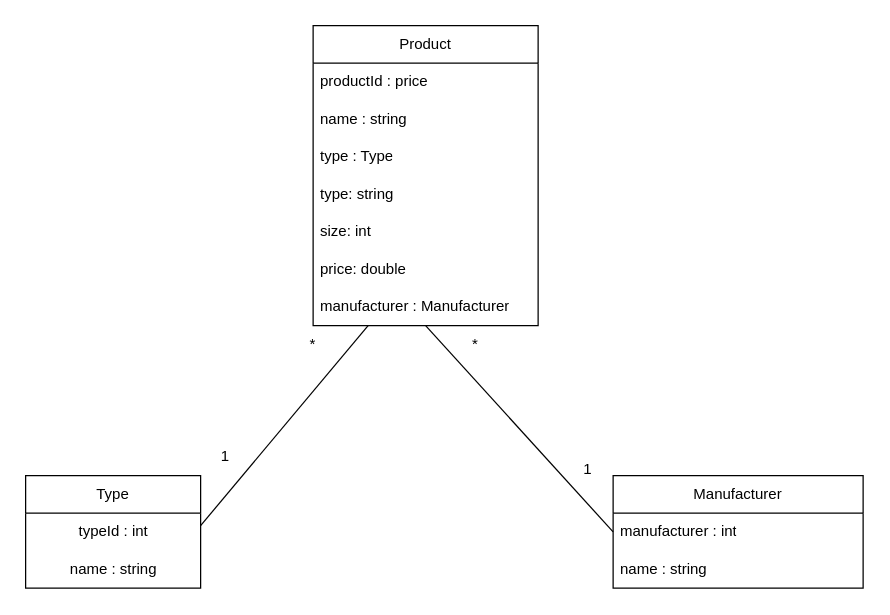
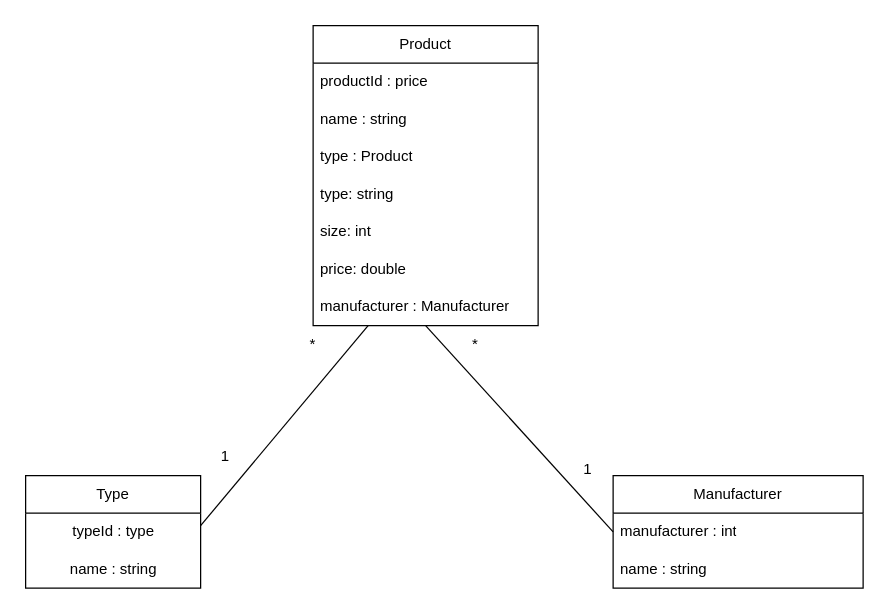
(361, 157) -> (374, 157)
(114, 532) -> (114, 532)
